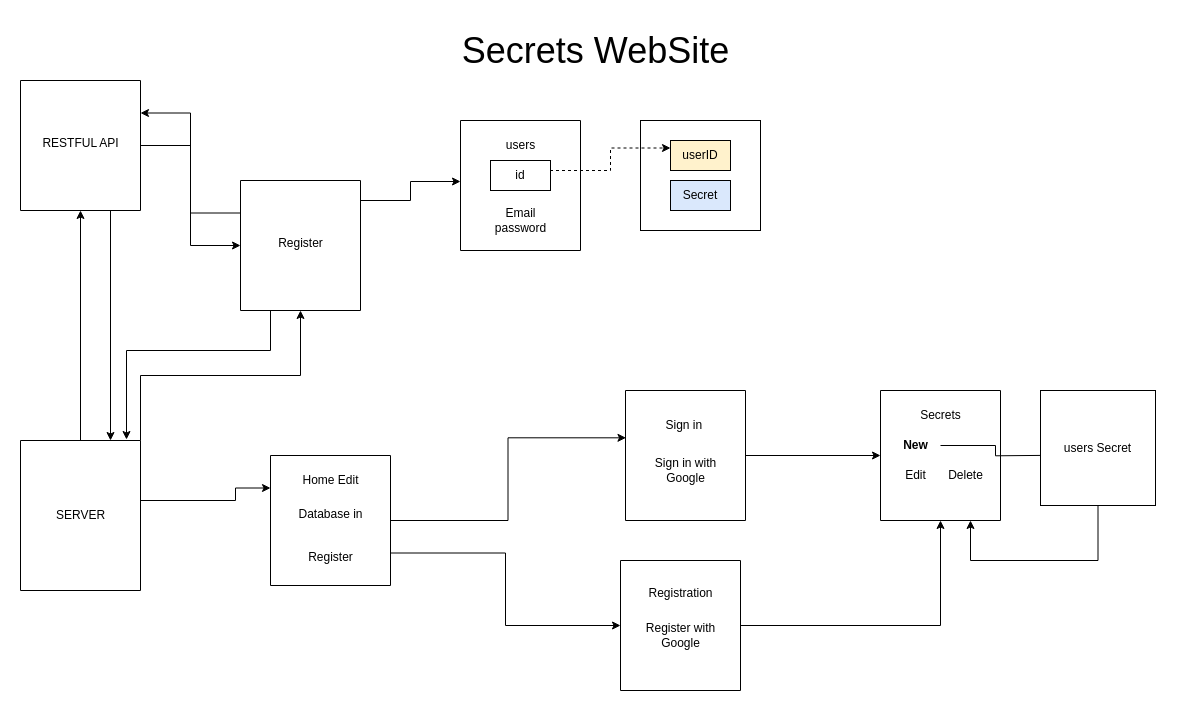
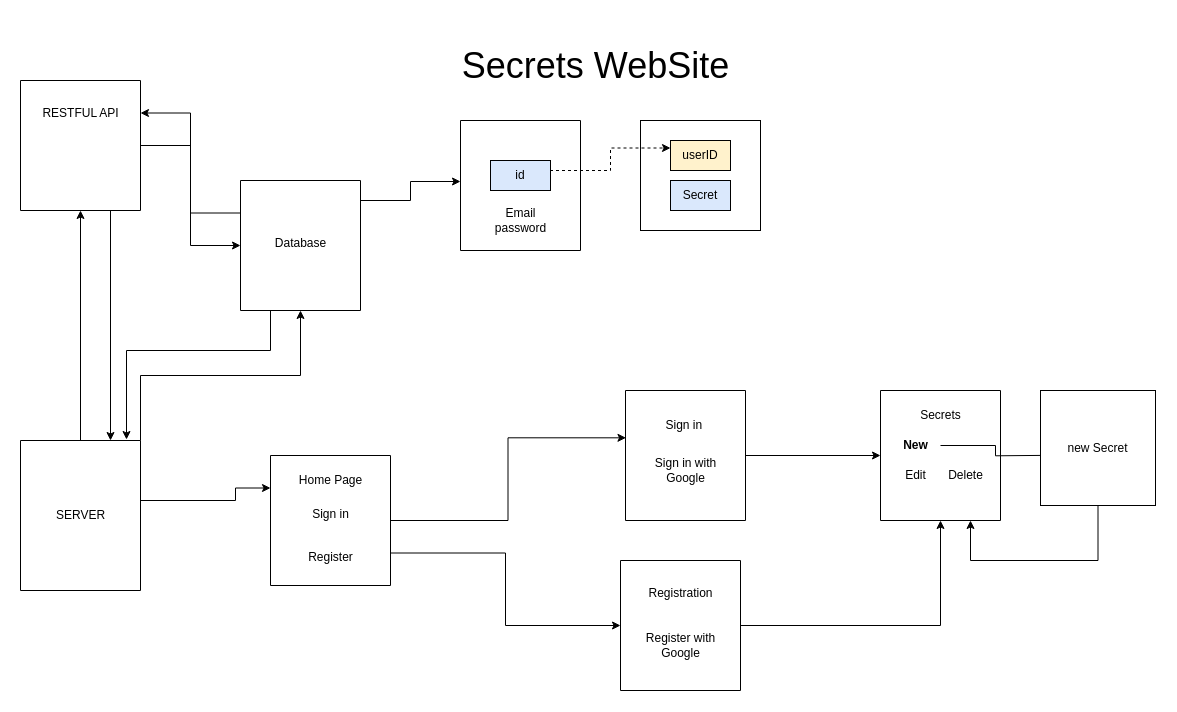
(596, 51) -> (596, 66)
(81, 144) -> (81, 114)
(521, 146) -> none
(521, 176) -> (521, 176)
(301, 244) -> (301, 244)
(1098, 449) -> (1098, 449)
(331, 481) -> (331, 481)
(331, 536) -> (331, 536)
(681, 636) -> (681, 646)
